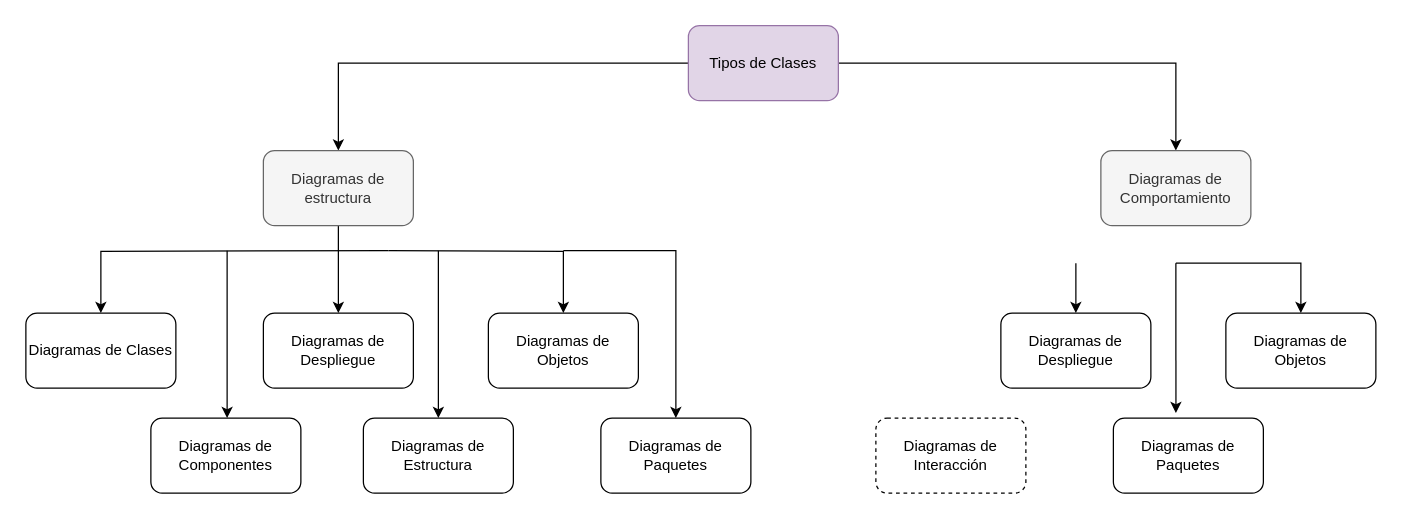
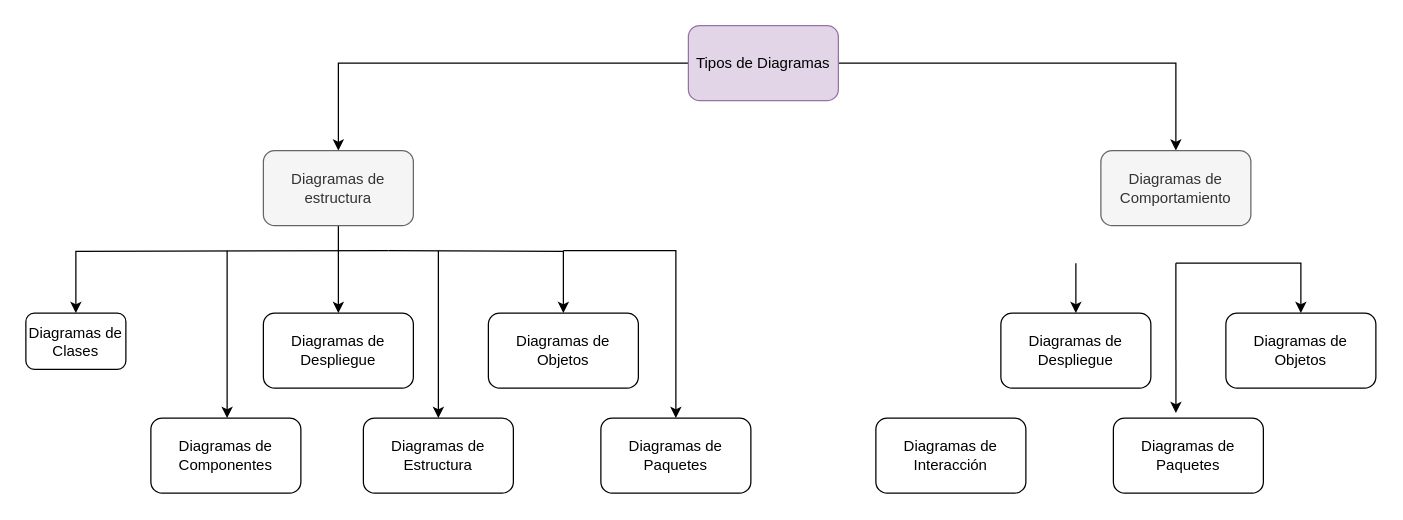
(763, 63) -> (763, 63)
(101, 351) -> (76, 341)
(951, 456) -> (951, 456)
